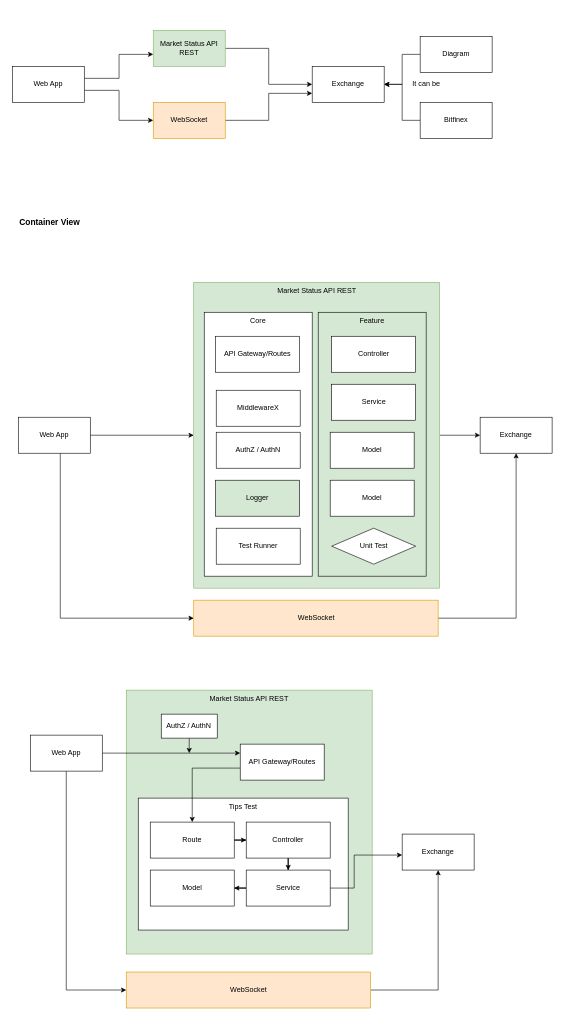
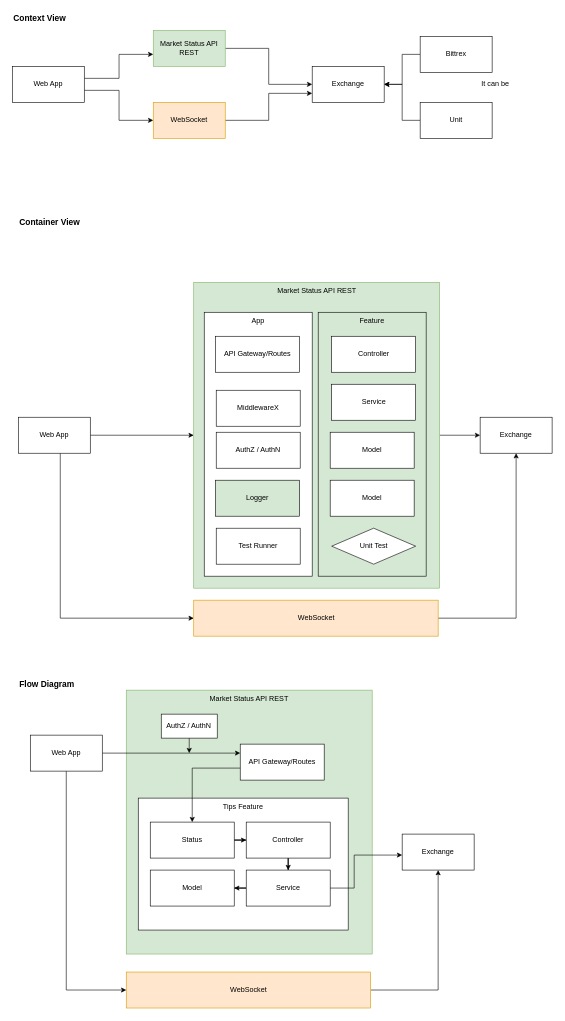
none -> (42, 18)
(456, 54) -> (456, 54)
(426, 84) -> (495, 84)
(456, 120) -> (456, 120)
(258, 321) -> (258, 321)
none -> (51, 684)
(243, 807) -> (243, 807)
(192, 840) -> (192, 840)
